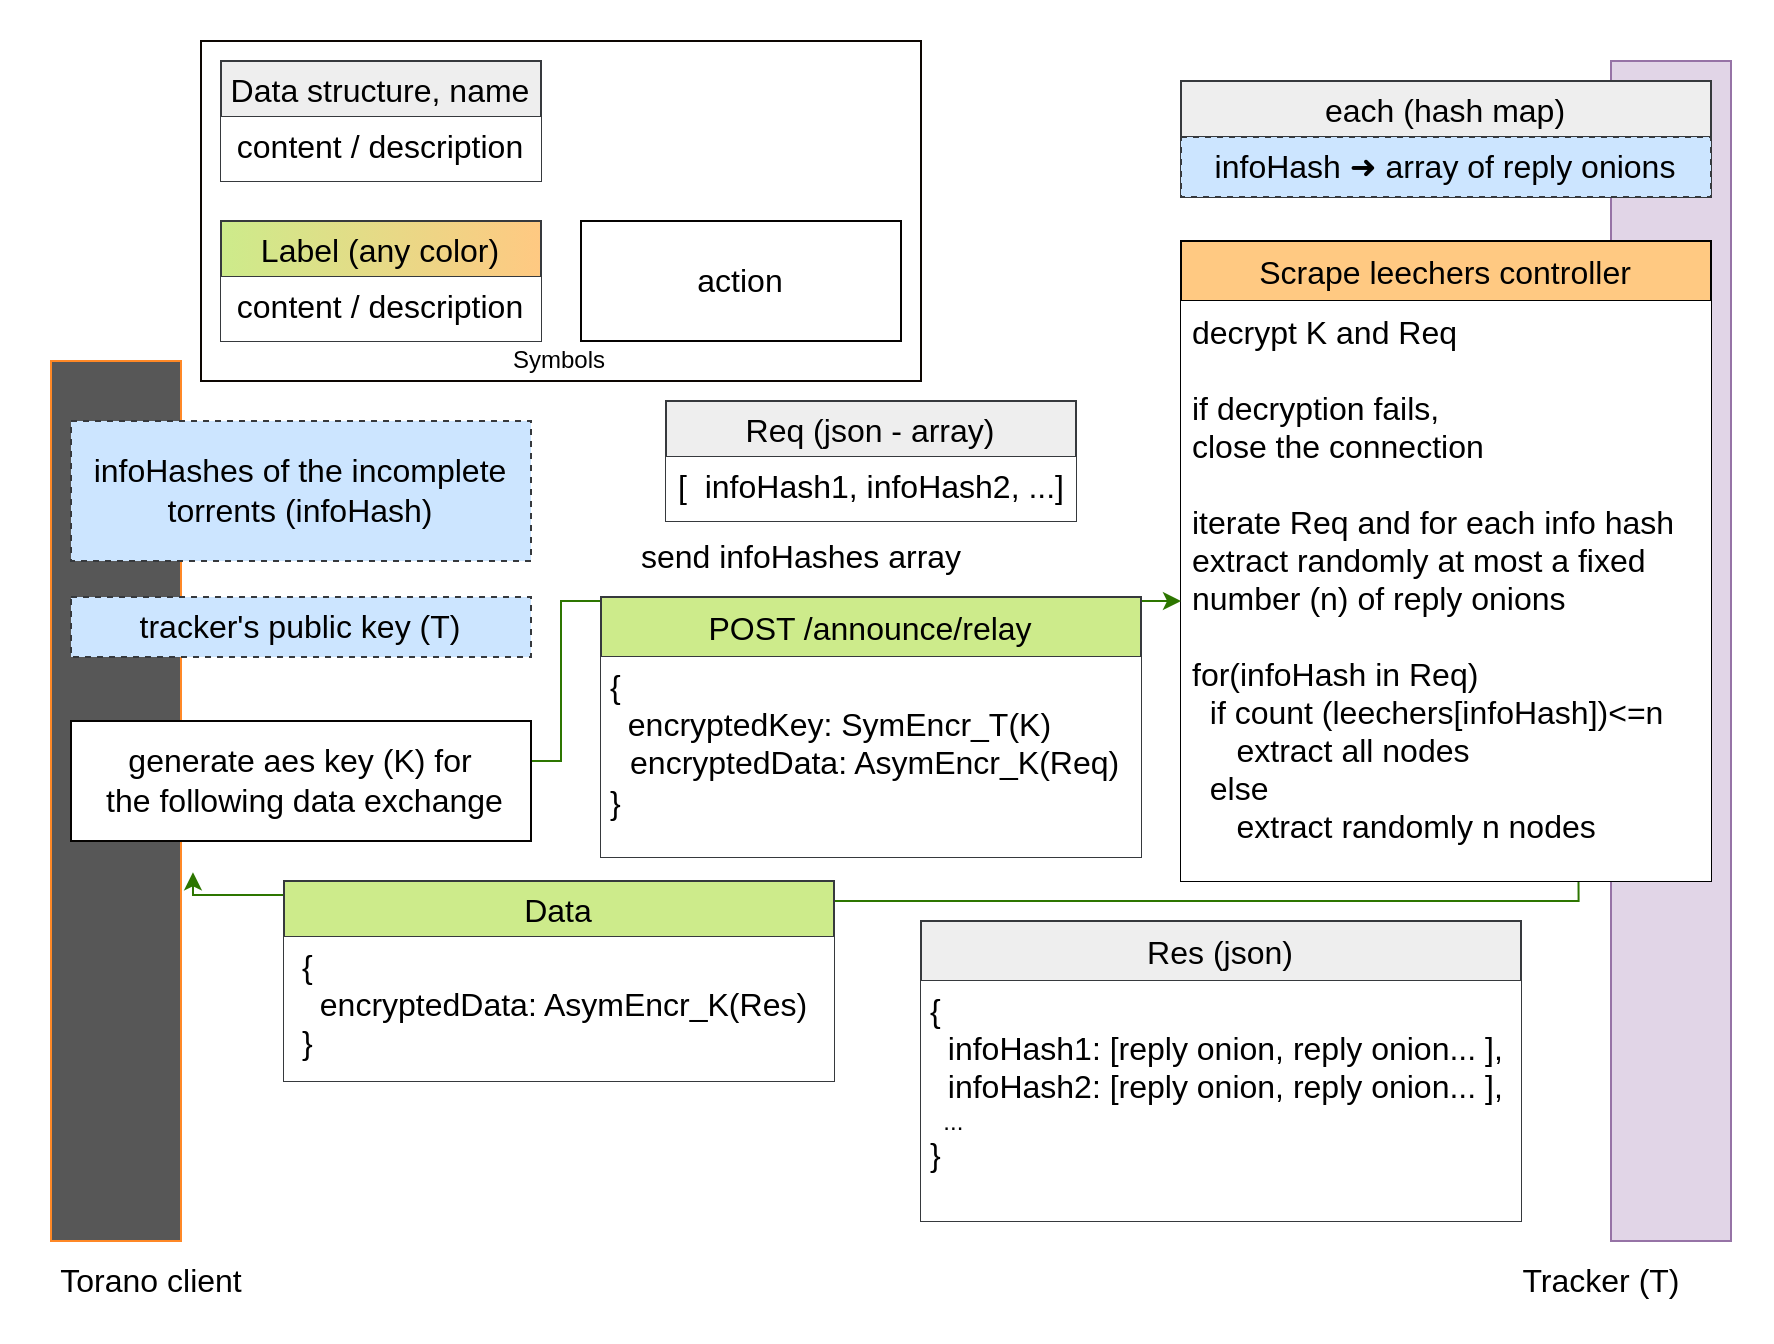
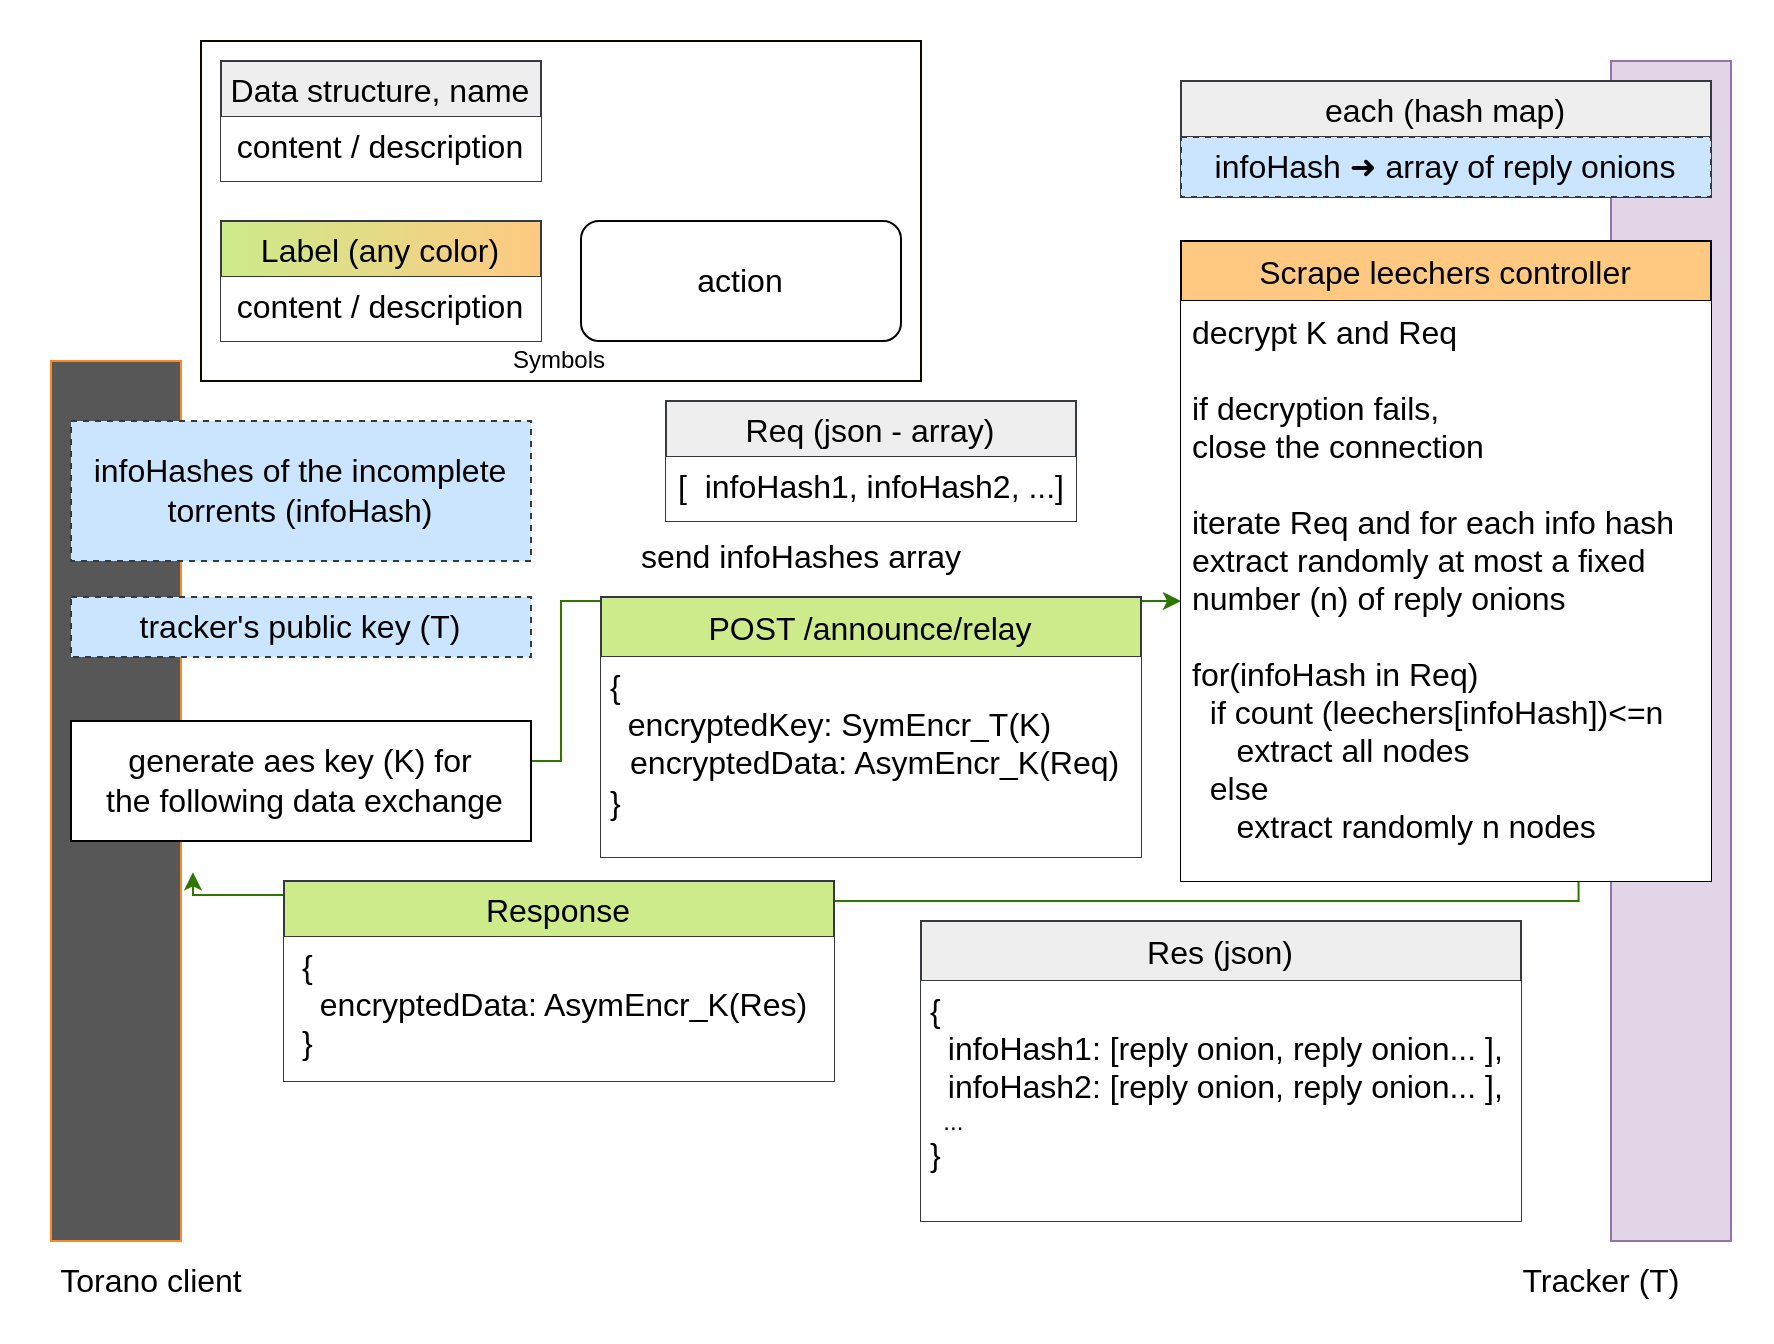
(741, 281) -> (741, 281)
(558, 911) -> (558, 911)
